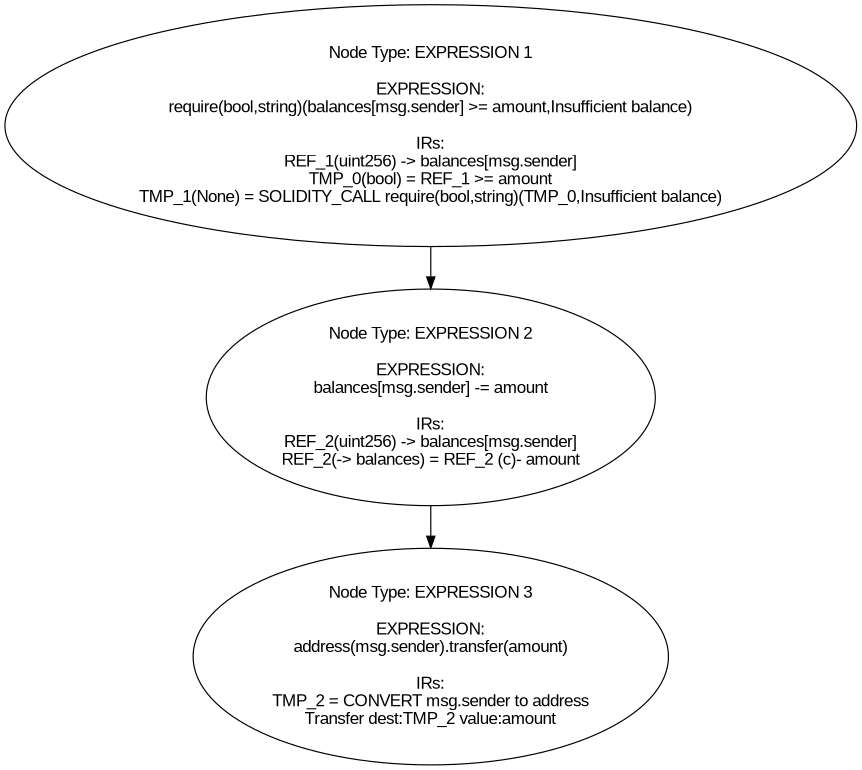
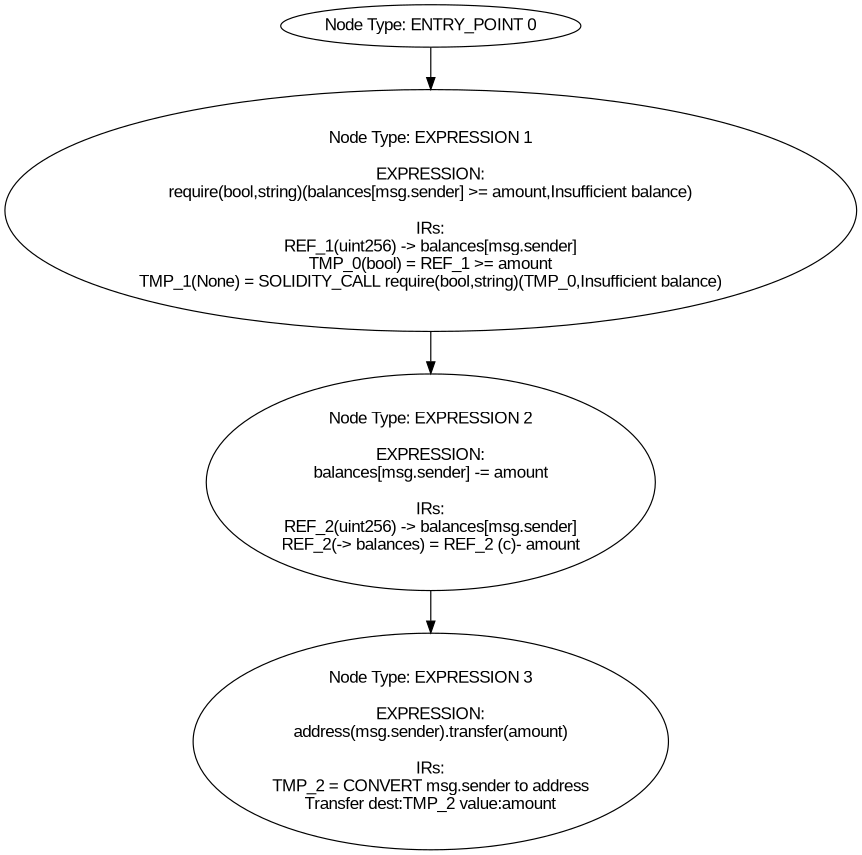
none -> (431, 26)
